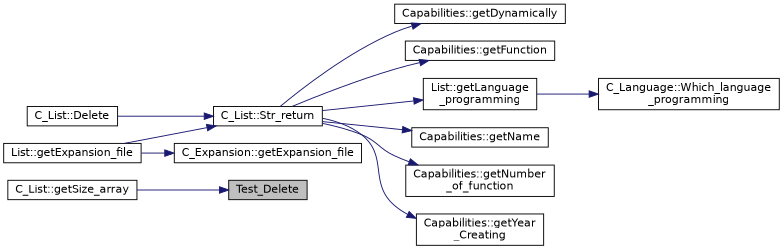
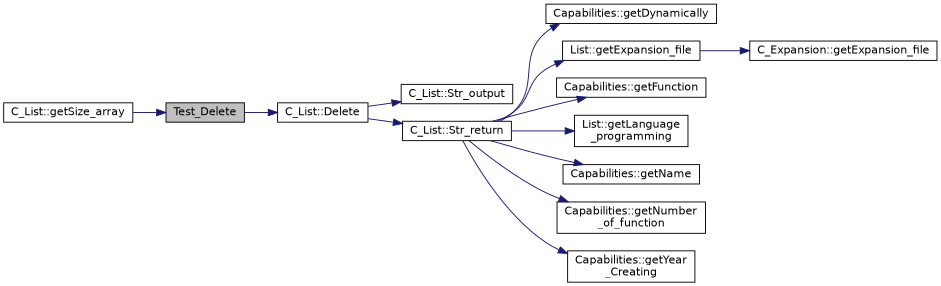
none -> (457, 94)
(689, 94) -> none
none -> (256, 113)
(166, 136) -> (534, 81)
